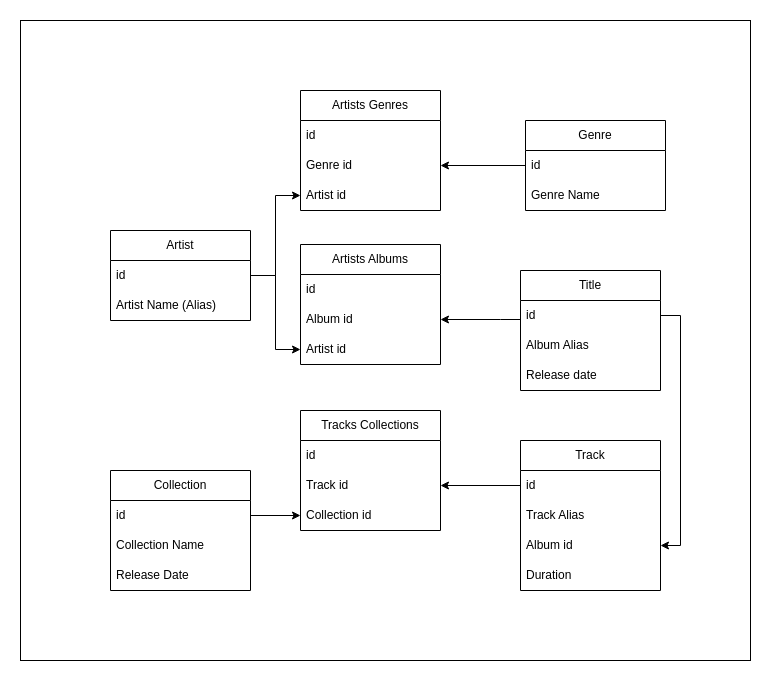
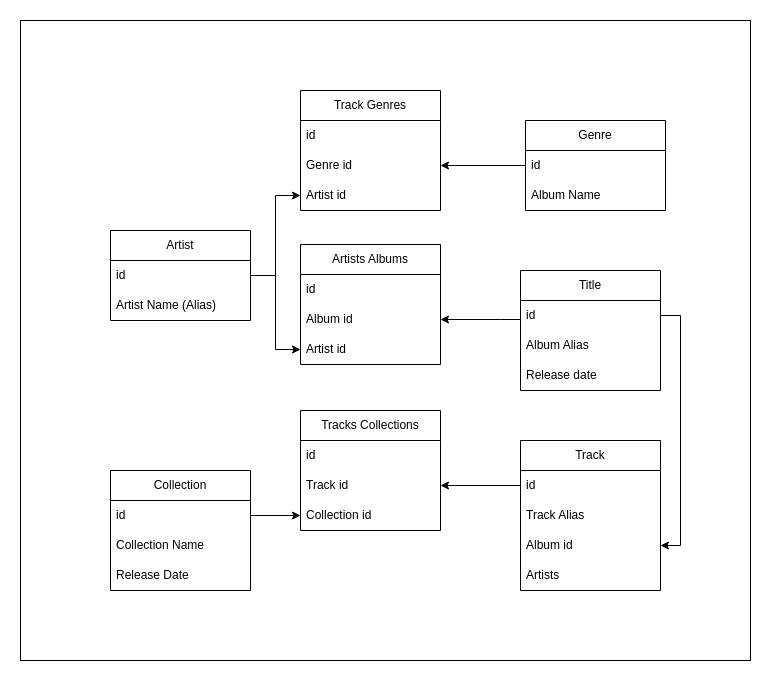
(371, 106) -> (371, 106)
(564, 196) -> (562, 196)
(552, 576) -> (548, 576)
